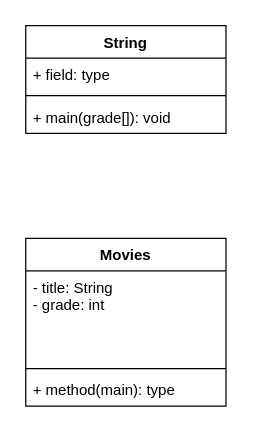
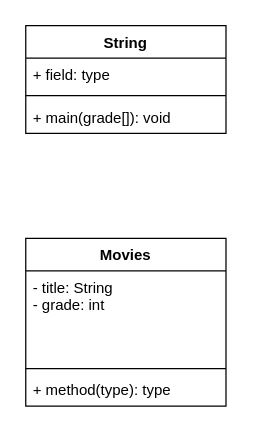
(109, 390) -> (111, 390)
